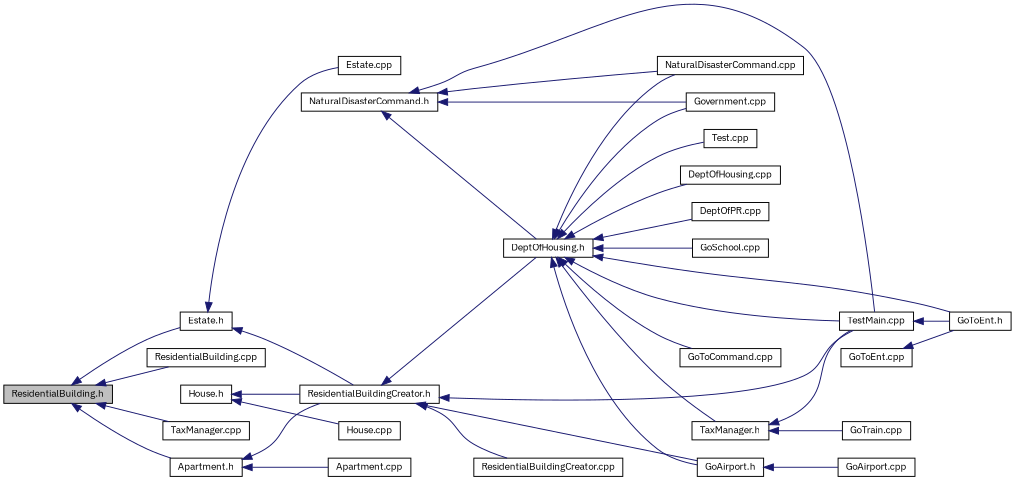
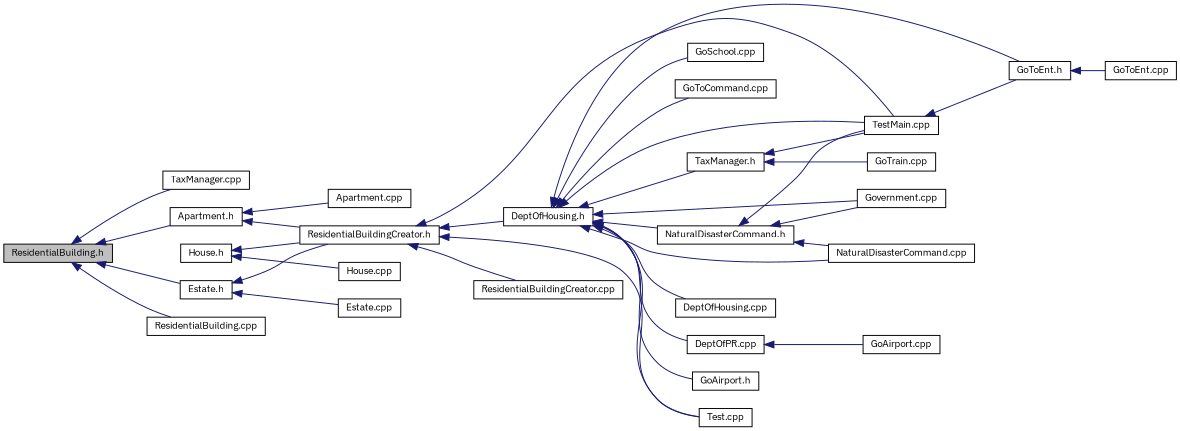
(463, 178) -> (630, 225)
(933, 338) -> (1093, 71)
(561, 433) -> (624, 273)
(806, 467) -> (819, 345)
